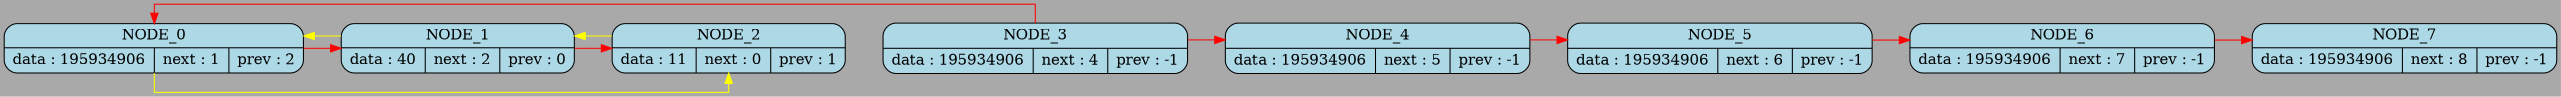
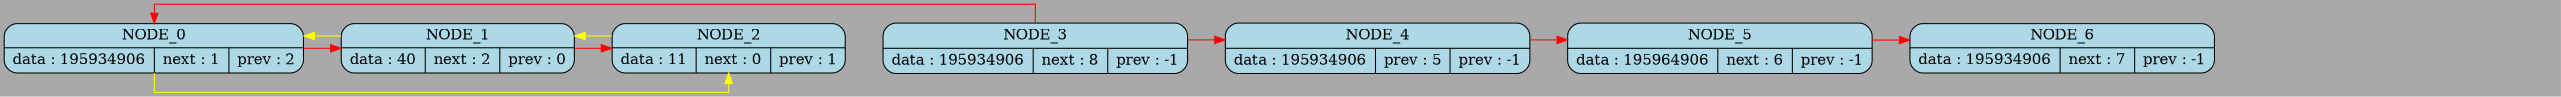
(2404, 48) -> none
(1070, 60) -> (1070, 60)
(1413, 60) -> (1413, 60)
(1643, 60) -> (1643, 60)
